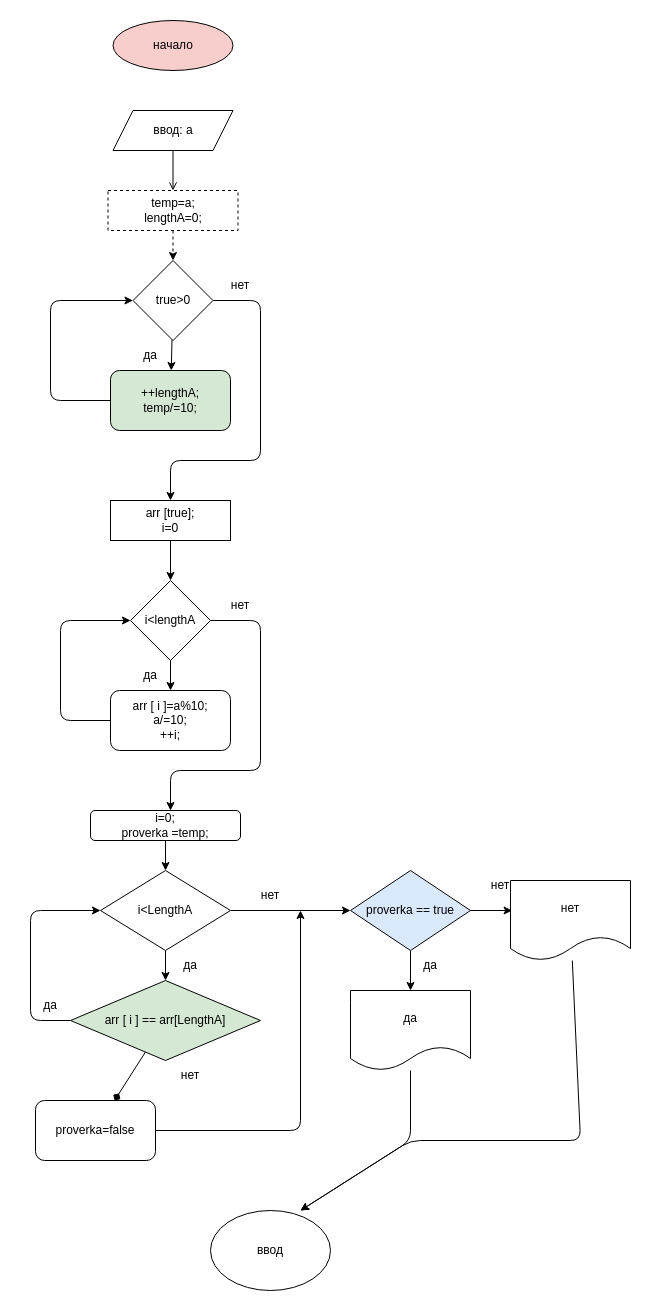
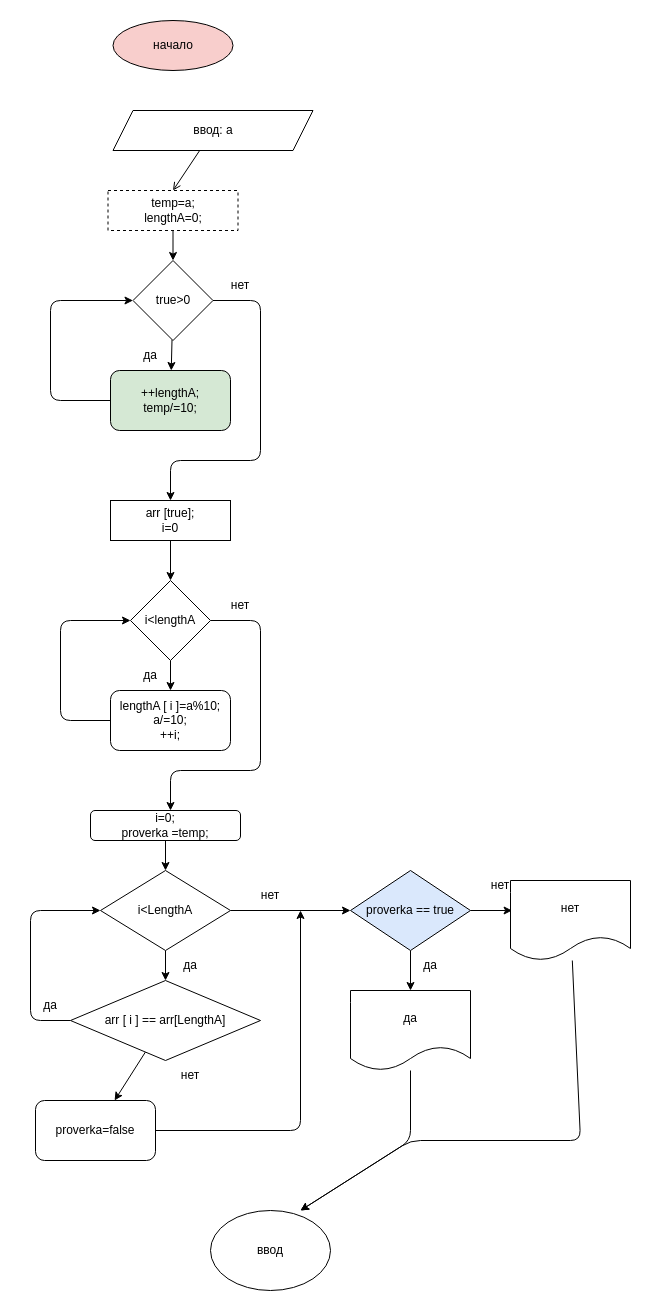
(173, 131) -> (213, 131)
(173, 243) -> (173, 243)
(171, 721) -> (171, 721)
(166, 1021) -> (166, 1021)
(119, 1093) -> (119, 1093)
